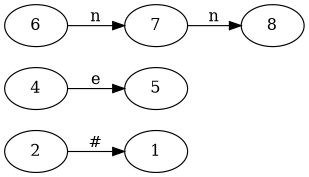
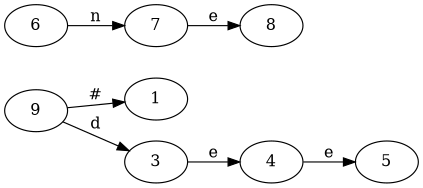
(214, 17) -> (214, 17)
(36, 151) -> (36, 111)
none -> (156, 162)
